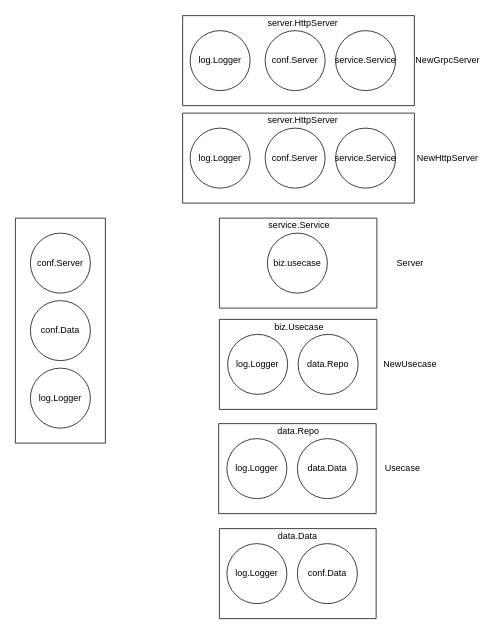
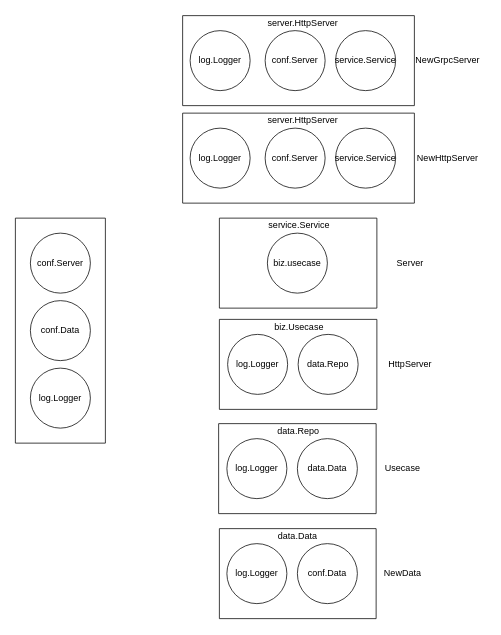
(410, 364) -> (410, 364)
none -> (402, 573)
